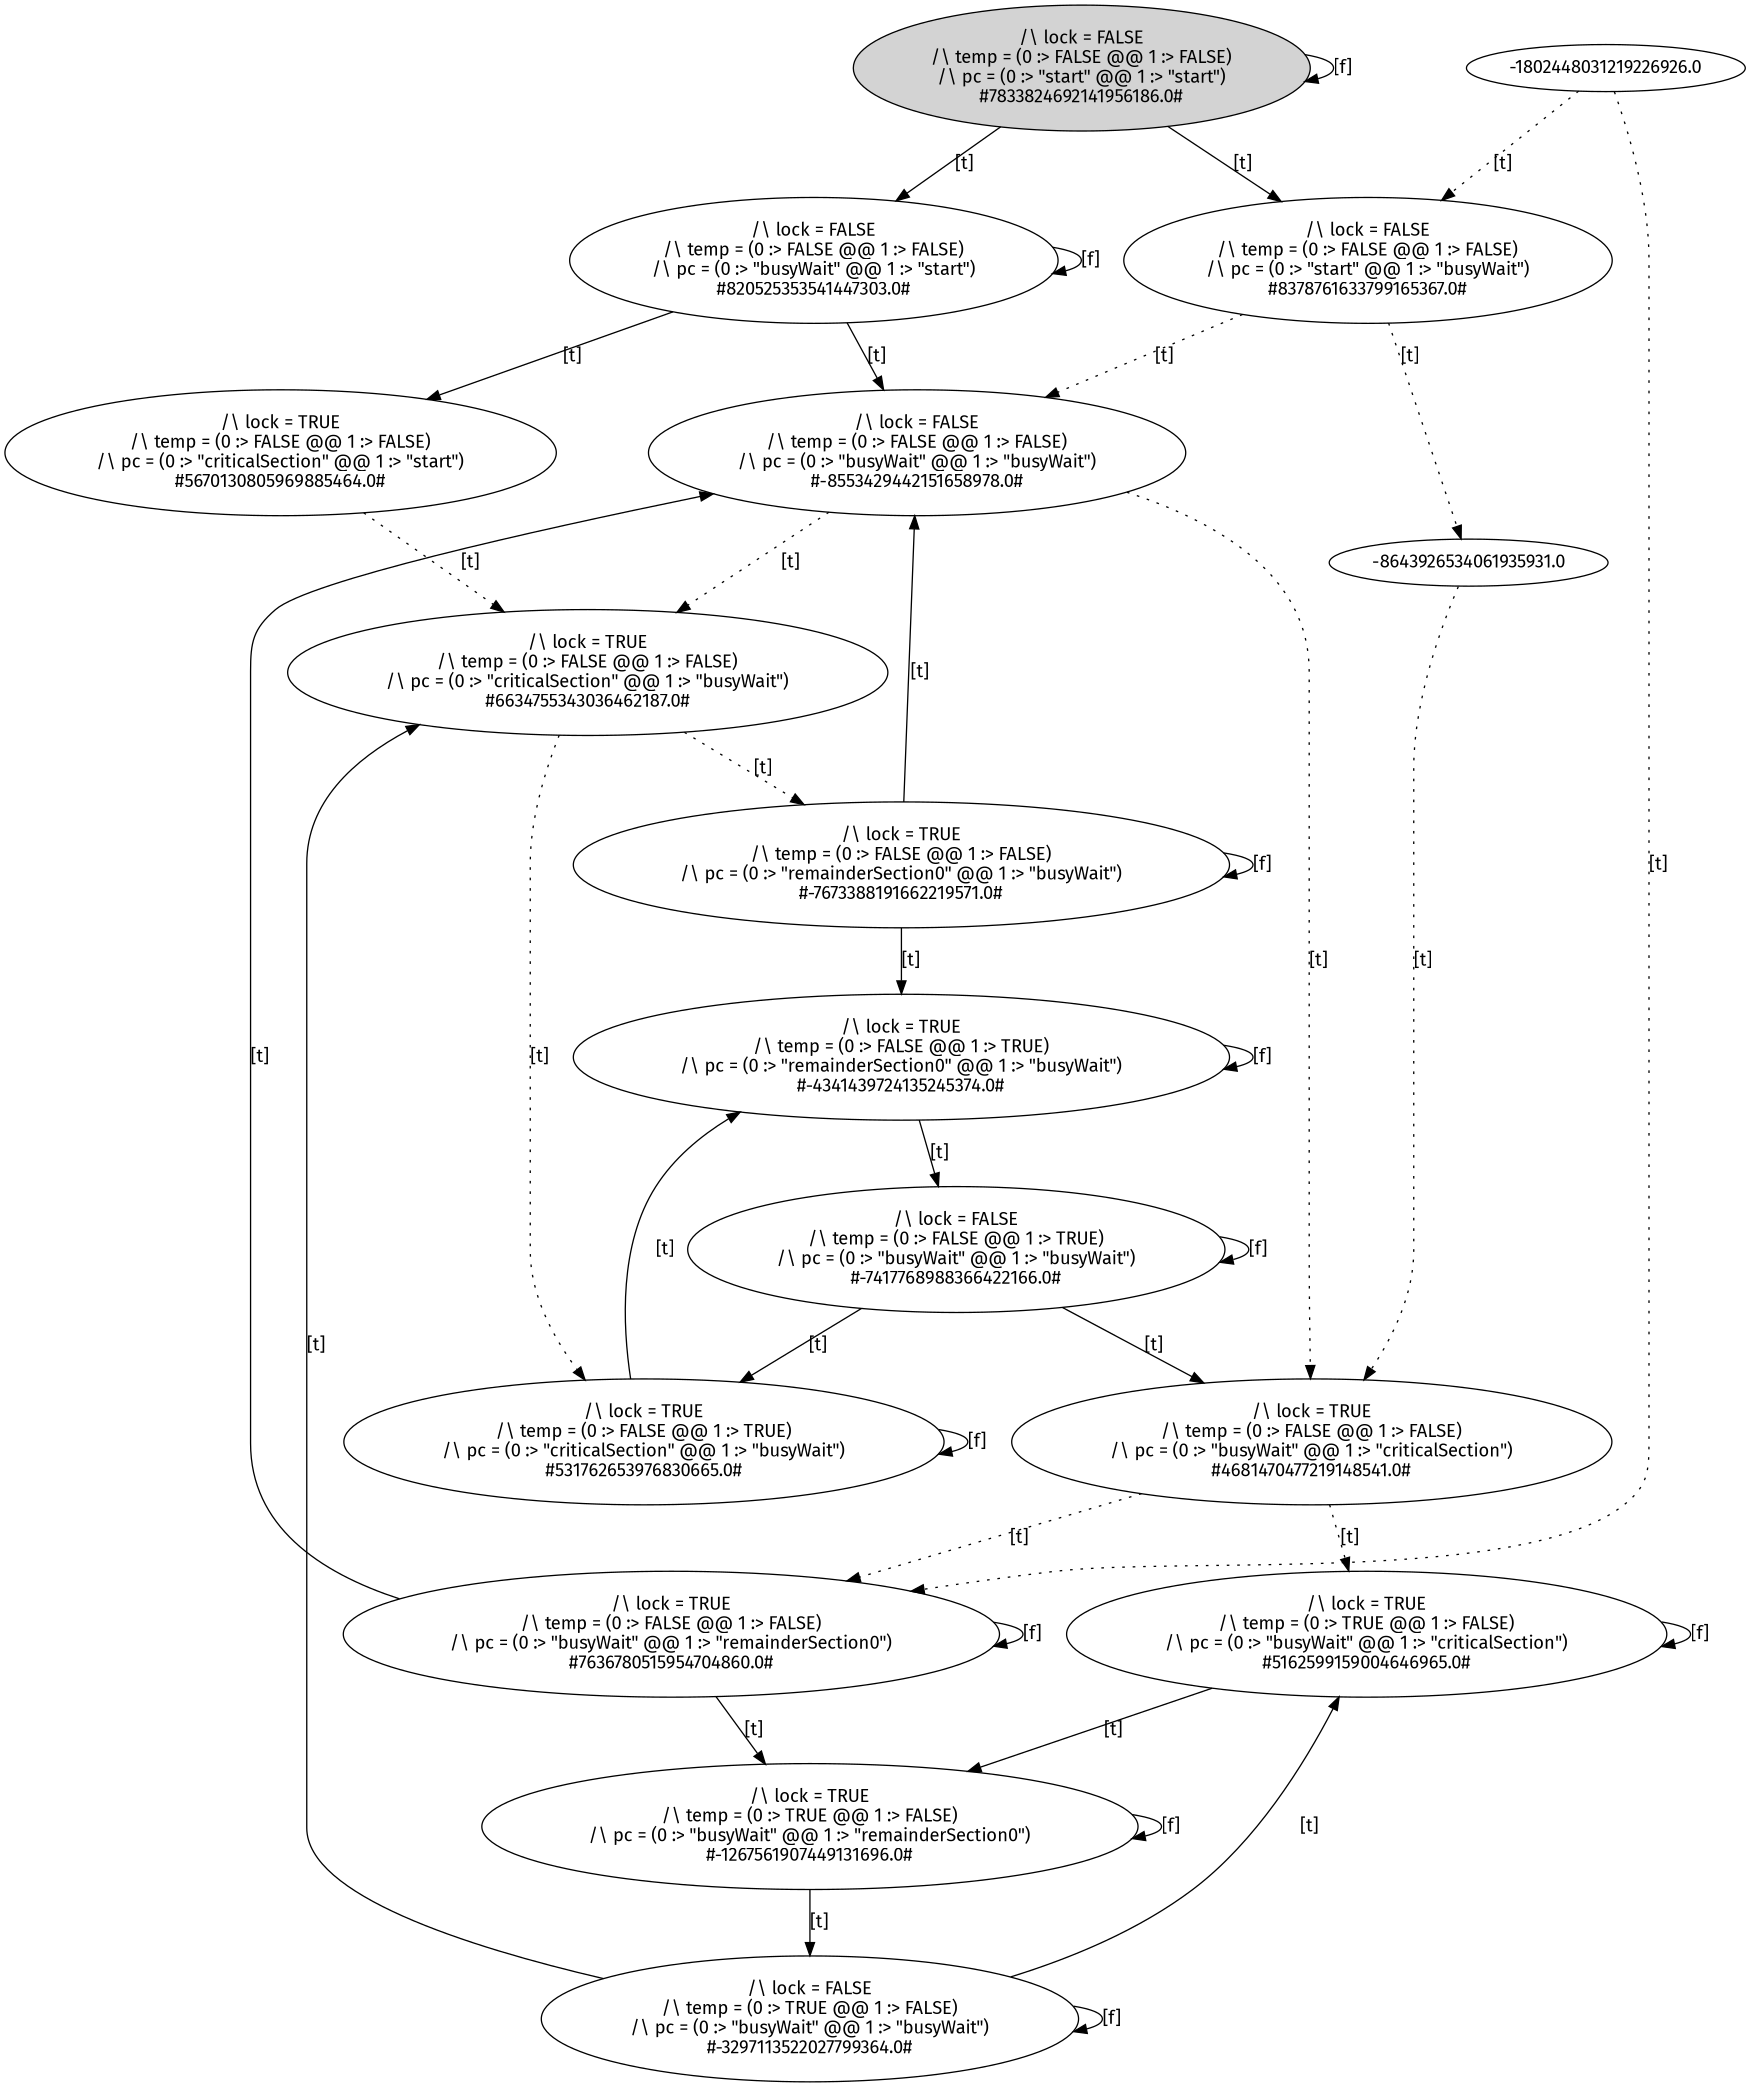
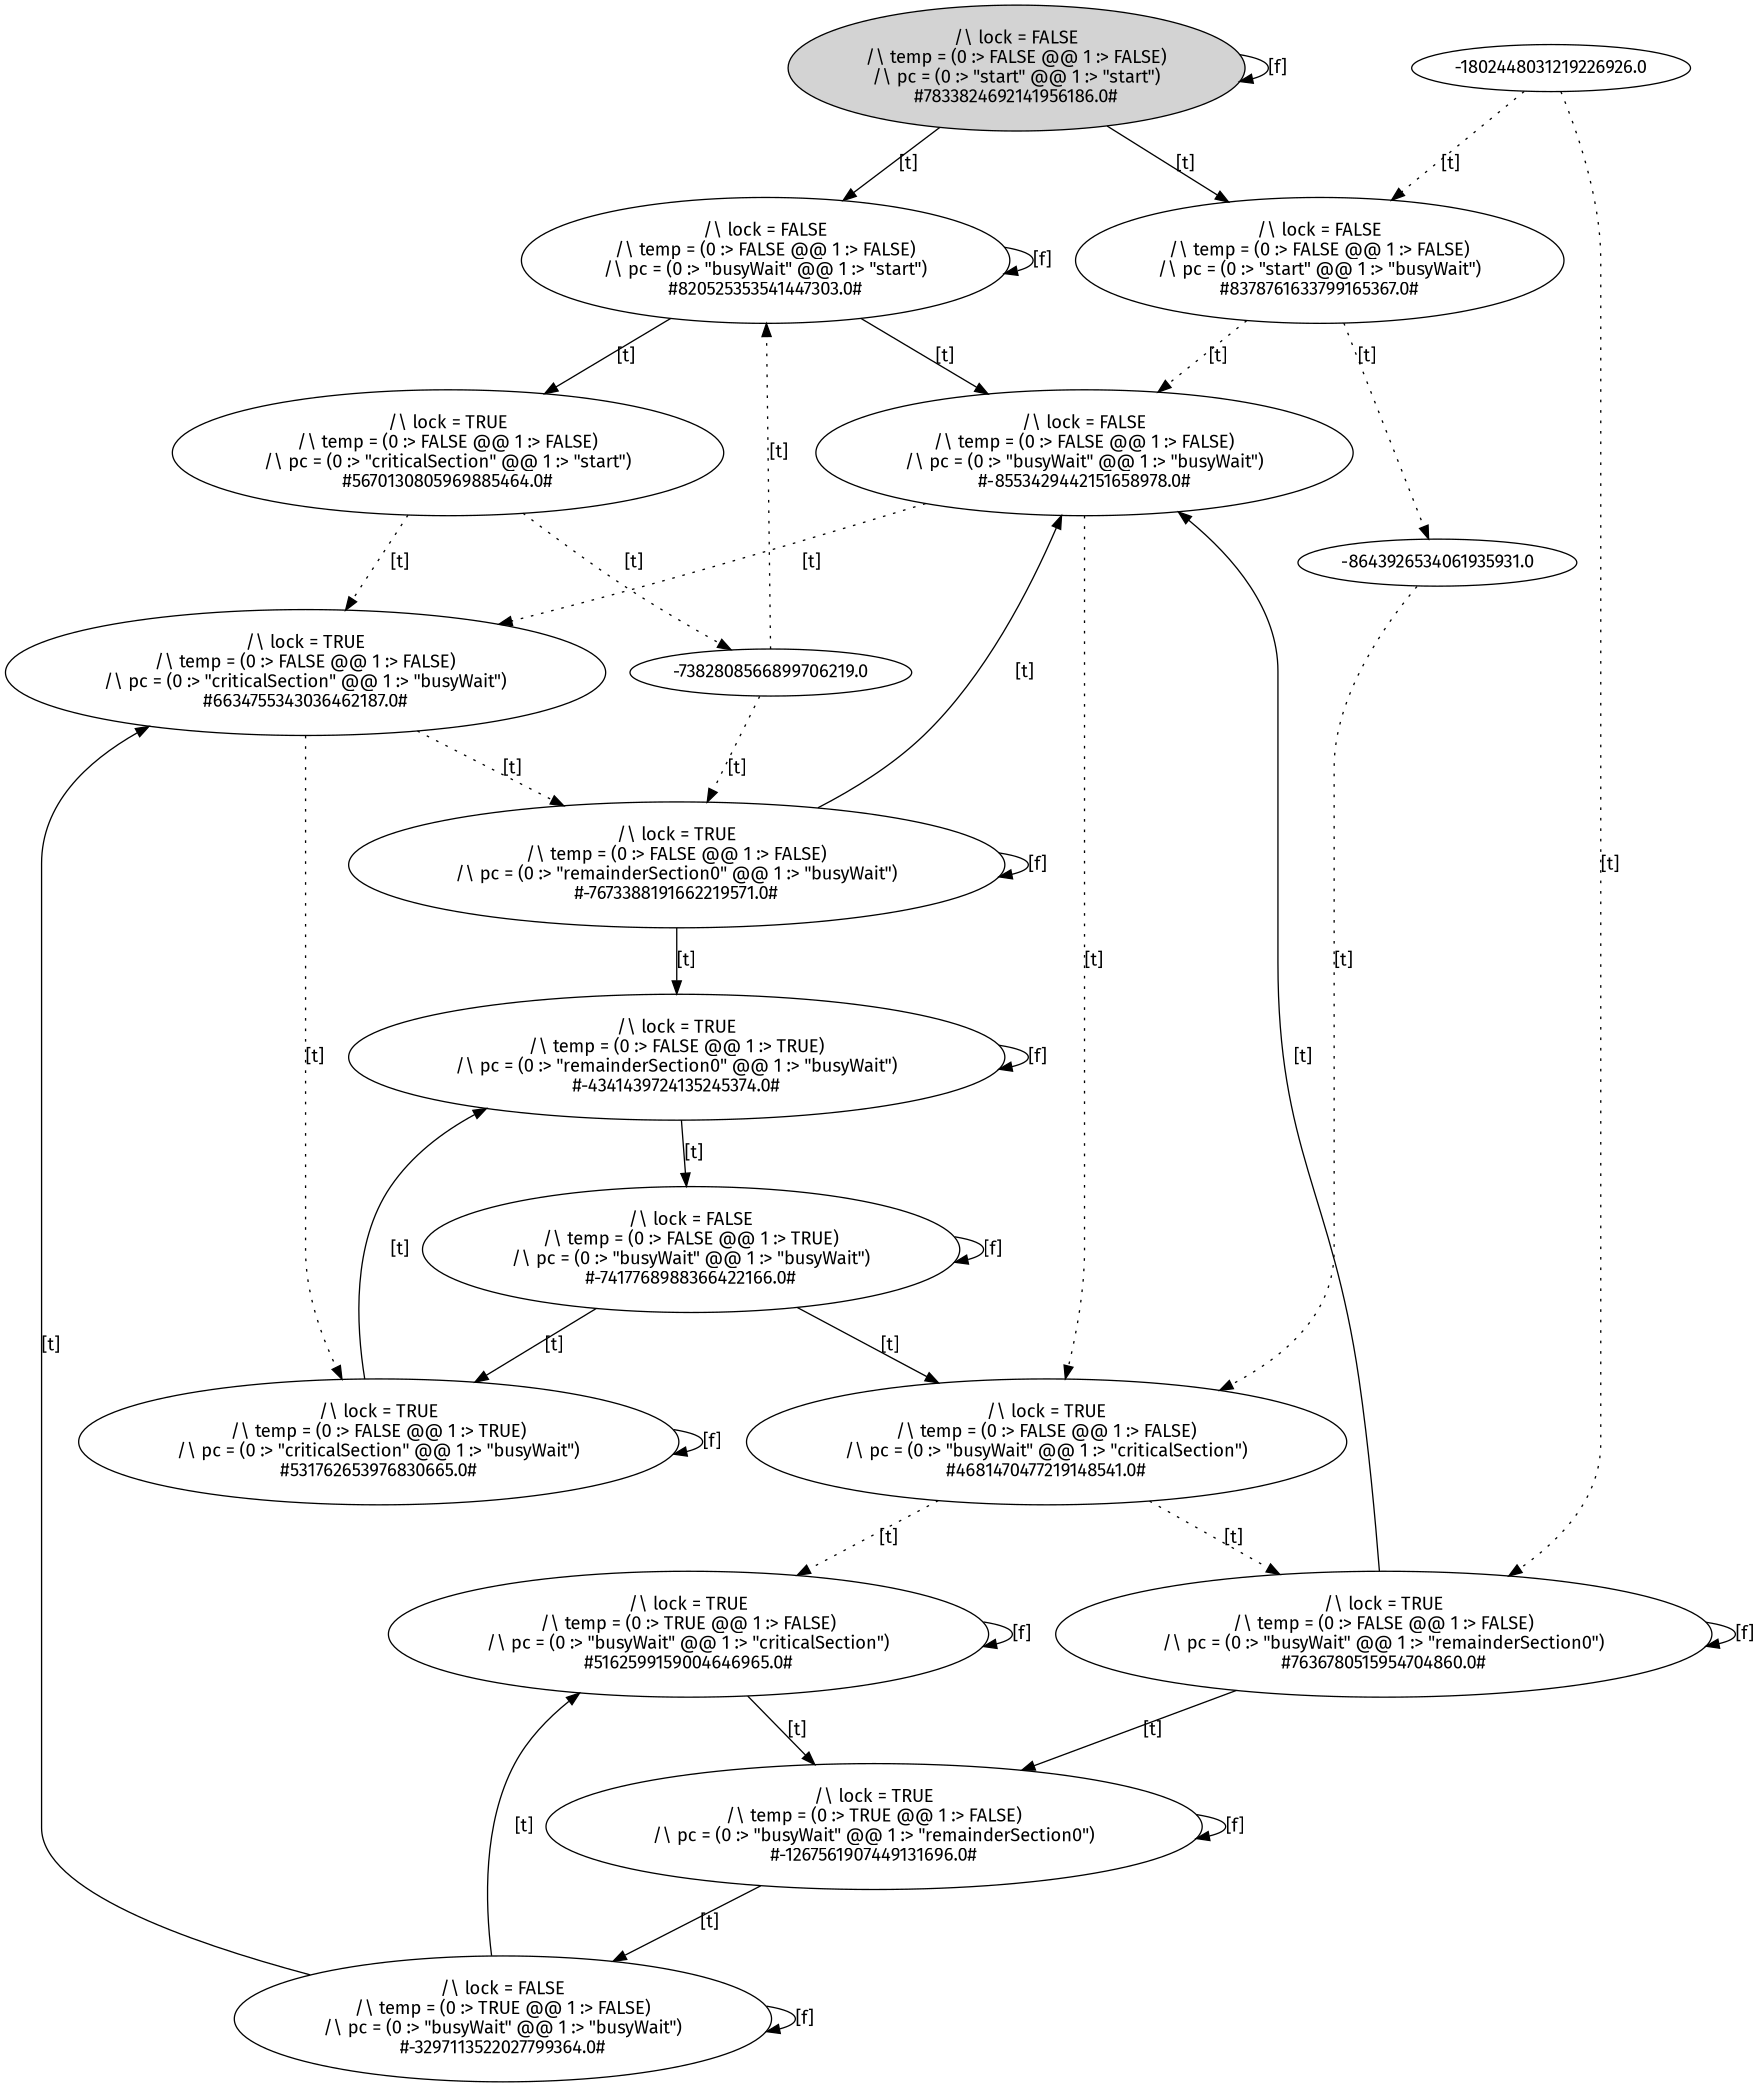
none -> (771, 673)
